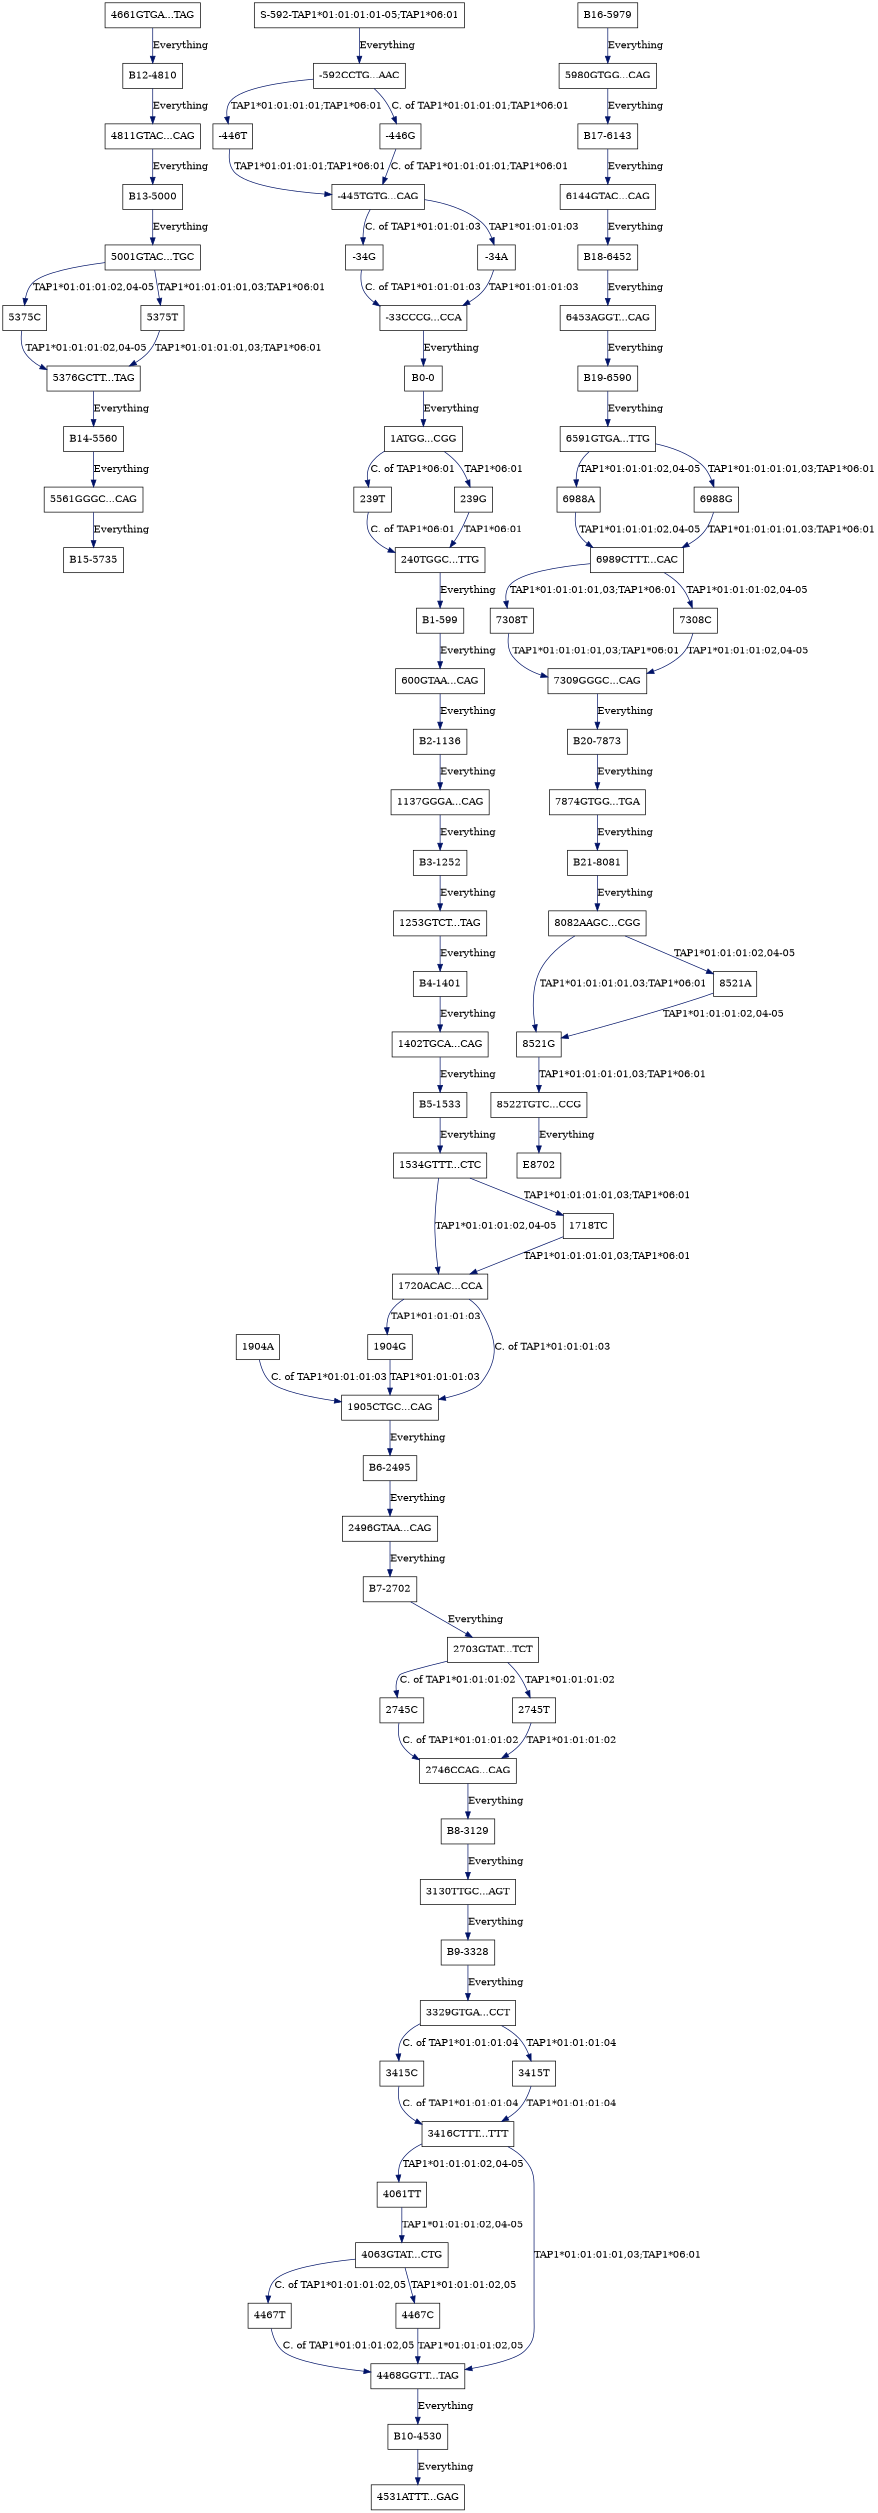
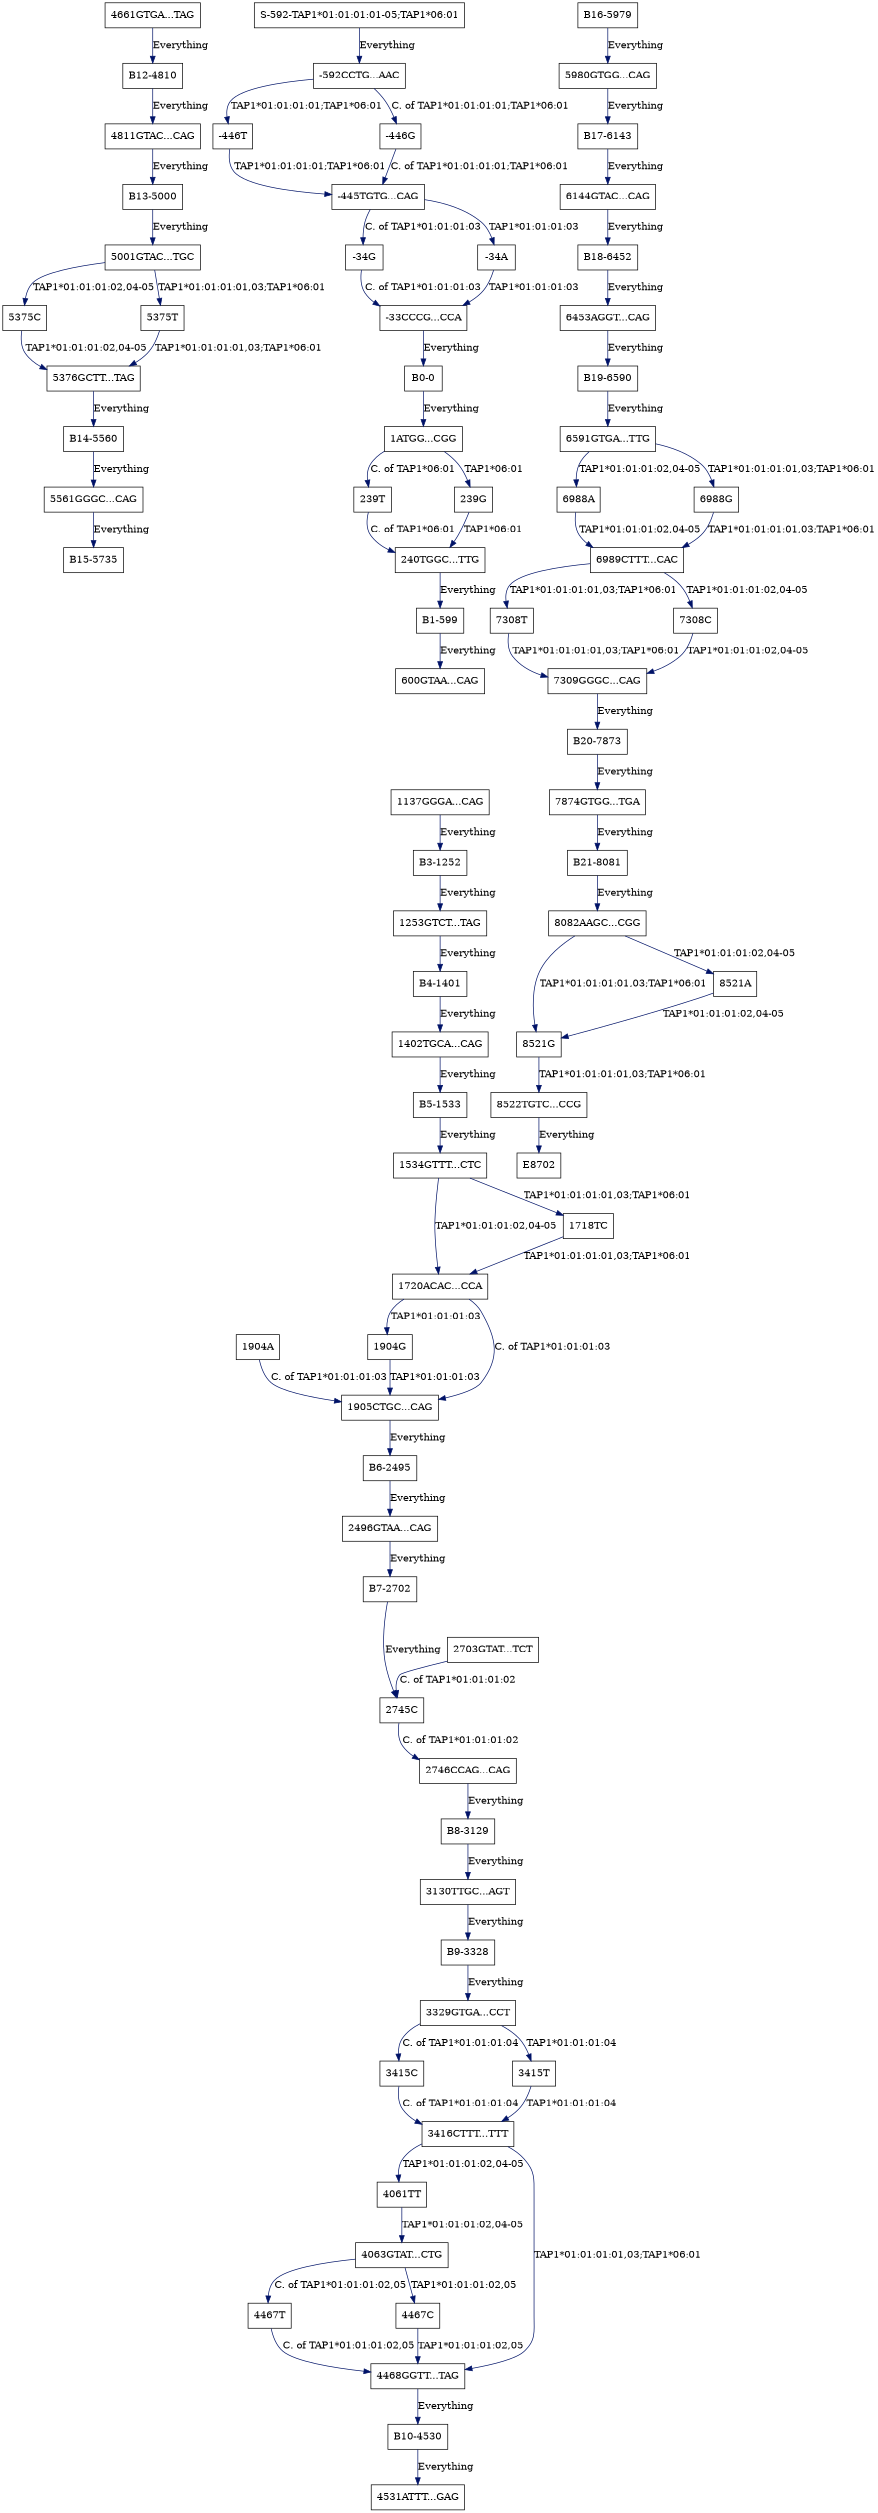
(440, 742) -> none
(439, 1618) -> (384, 1647)
(534, 1710) -> none
